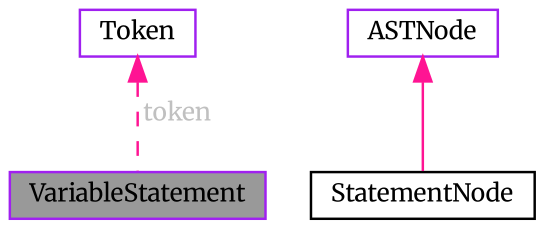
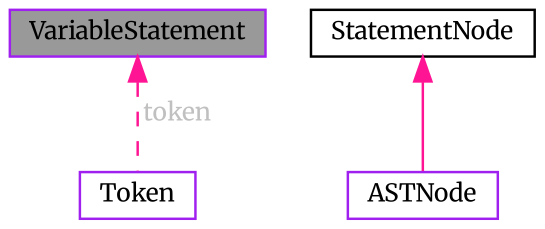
(138, 127) -> (138, 127)
(423, 127) -> (423, 127)
